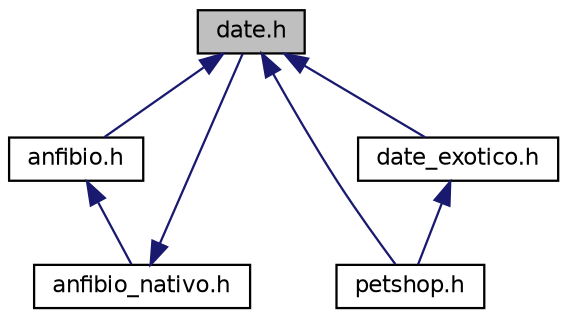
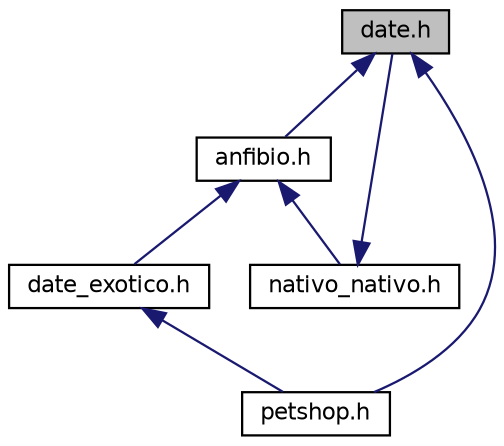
(365, 101) -> (178, 230)
(142, 286) -> (355, 286)
